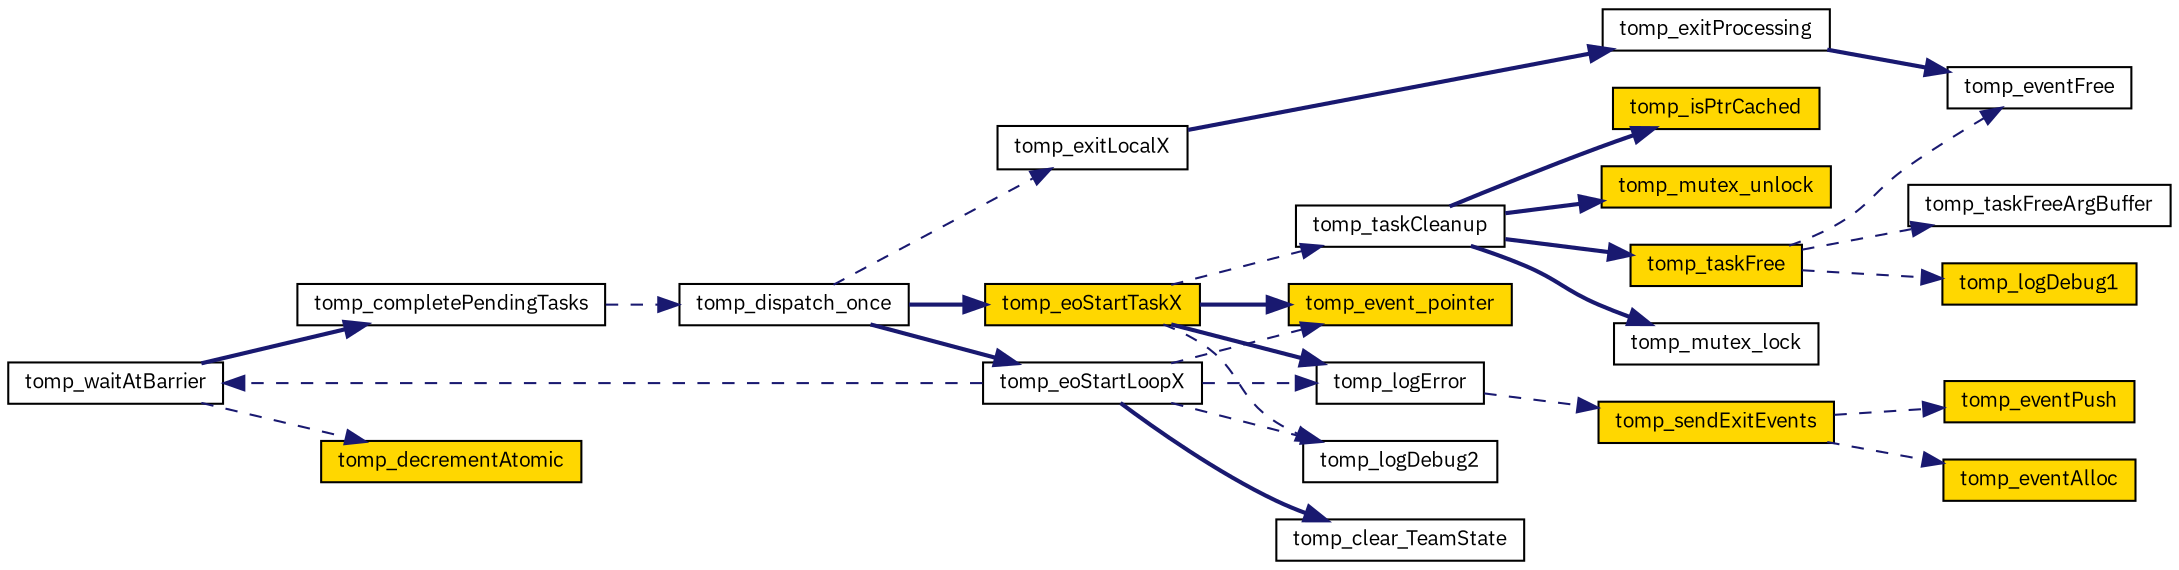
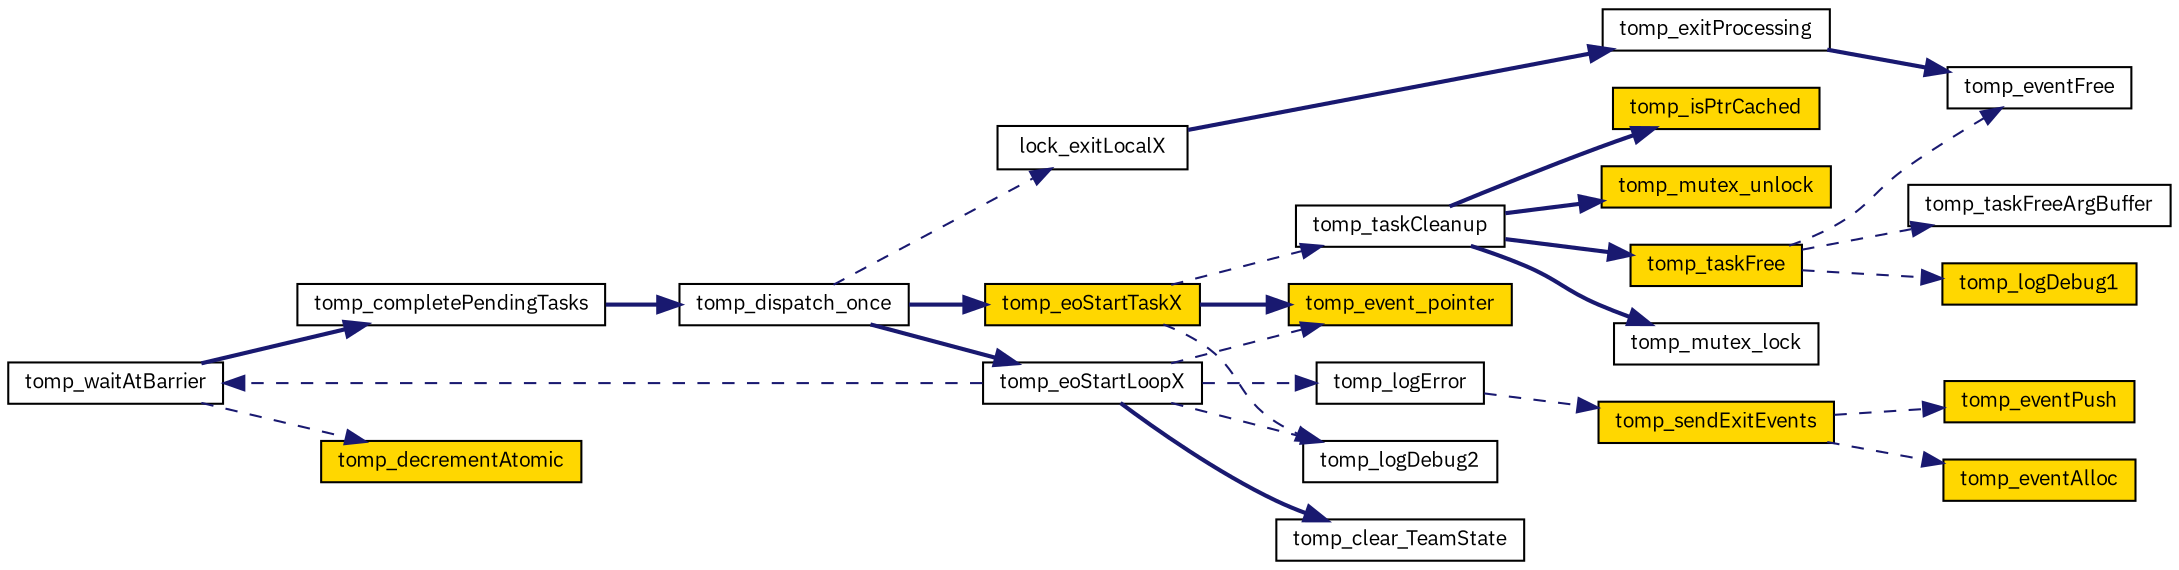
(1093, 148) -> (1093, 148)
(632, 305) -> (632, 305)
(1220, 337) -> none
